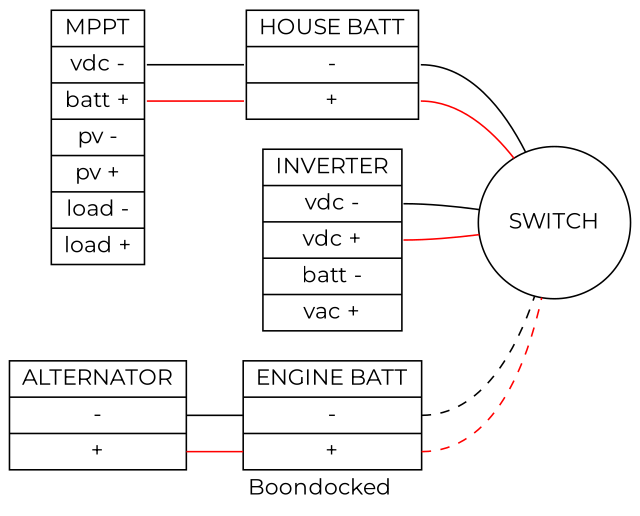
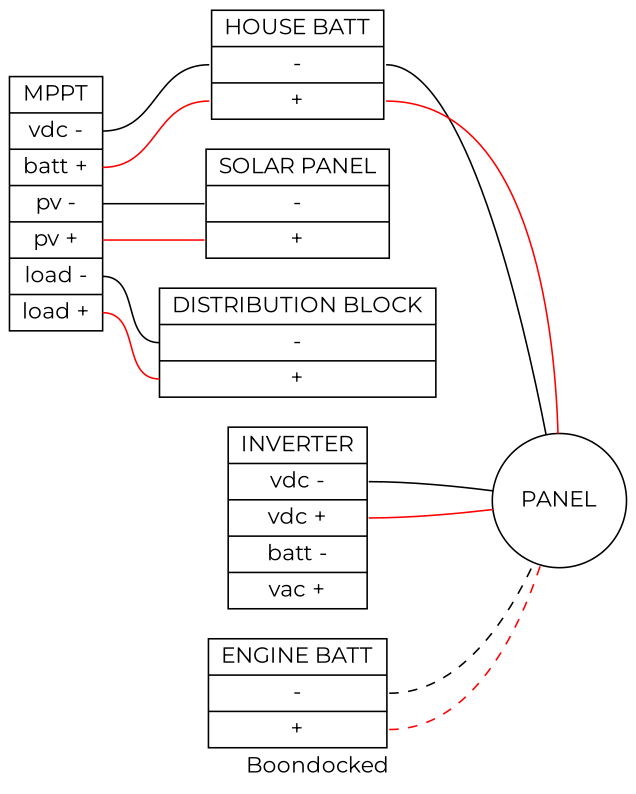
none -> (298, 204)
(554, 223) -> (559, 501)
none -> (298, 343)
(98, 415) -> none
